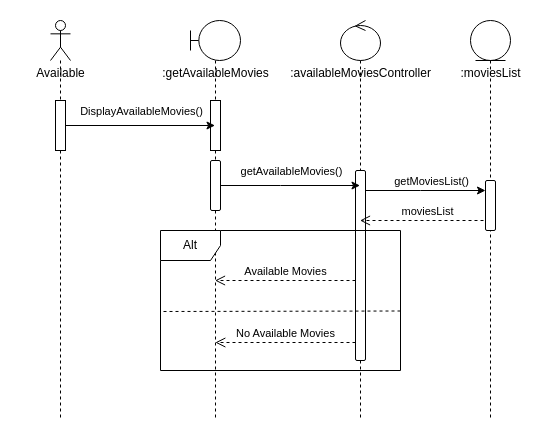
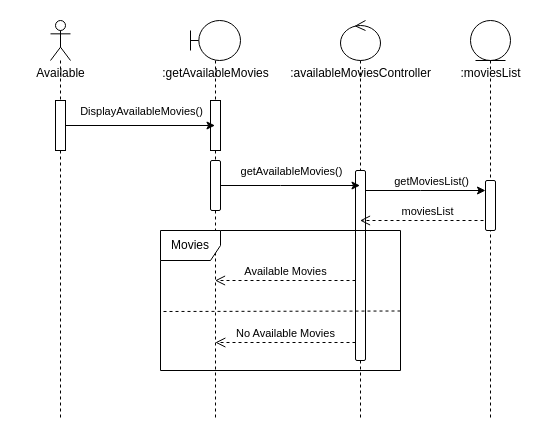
(191, 246) -> (191, 246)
